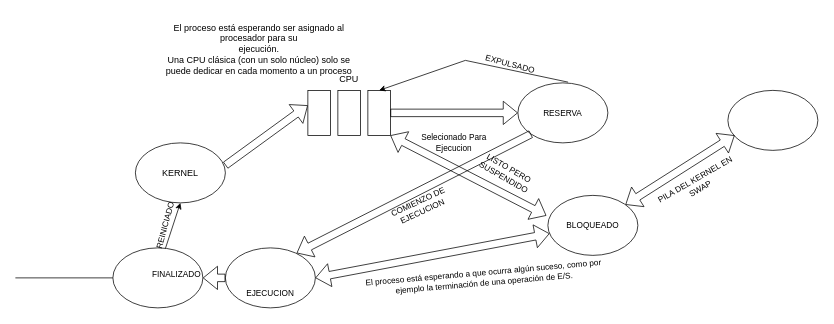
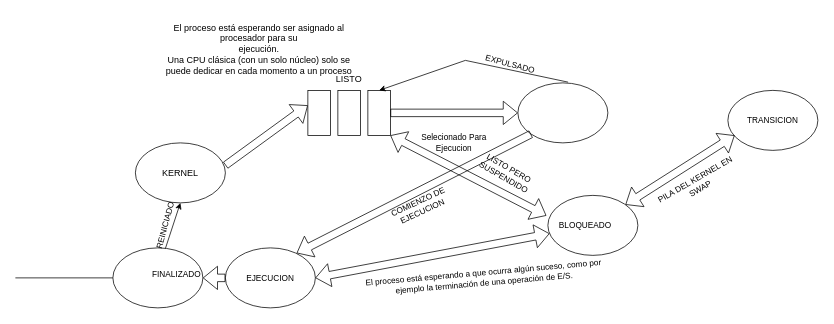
(349, 79) -> (349, 79)
(563, 113) -> none
none -> (773, 120)
(593, 225) -> (585, 225)
(270, 293) -> (270, 278)
